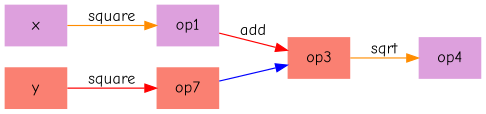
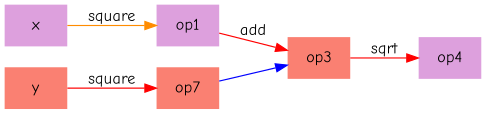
(378, 58) -> (378, 58)
